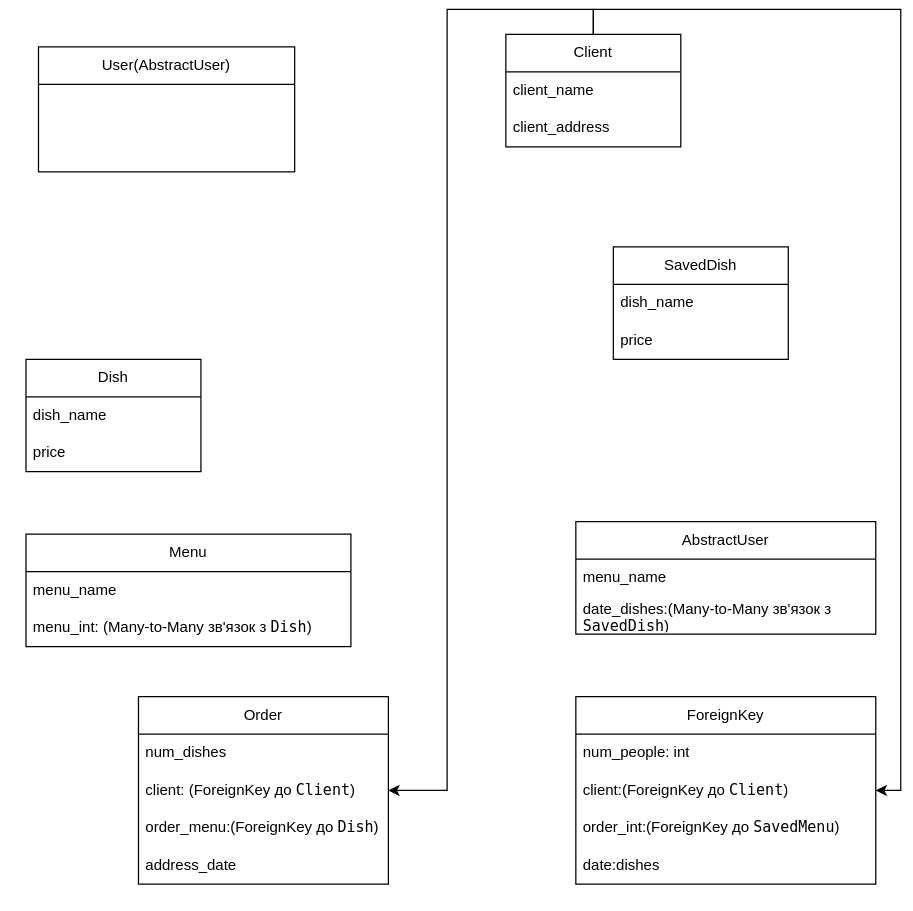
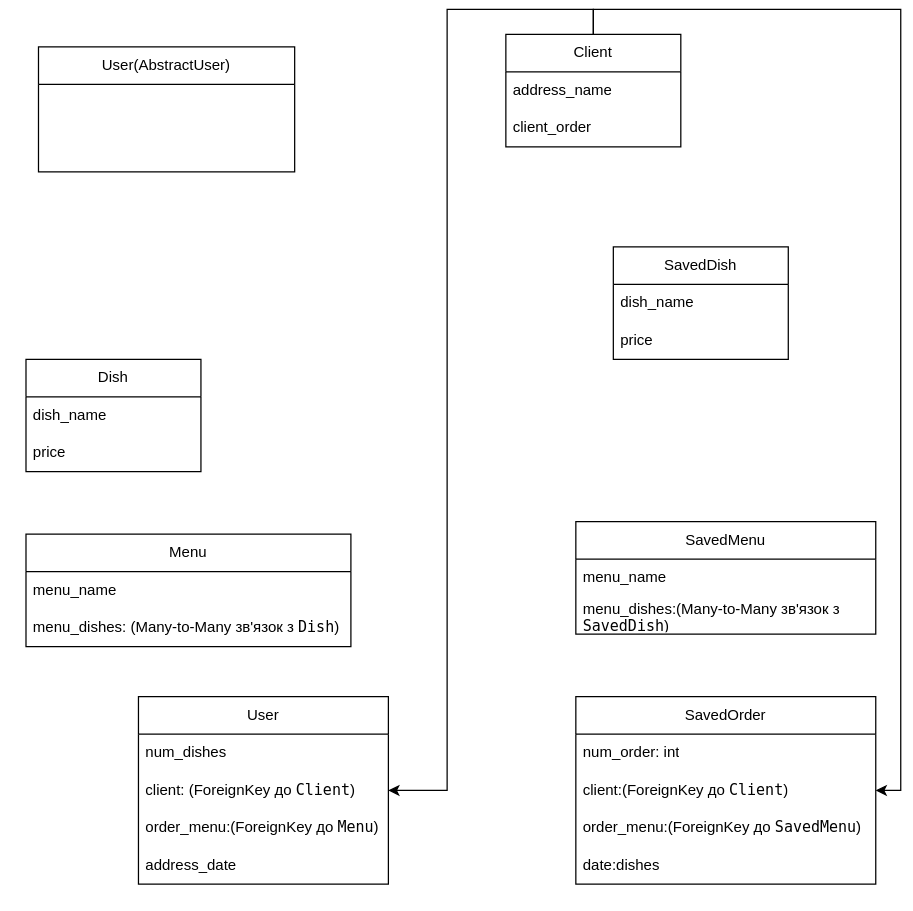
(555, 91) -> (564, 91)
(568, 128) -> (560, 128)
(726, 541) -> (726, 541)
(727, 616) -> (727, 616)
(181, 628) -> (189, 628)
(263, 716) -> (263, 716)
(726, 716) -> (726, 716)
(638, 753) -> (636, 753)
(264, 828) -> (264, 828)
(720, 828) -> (727, 828)
